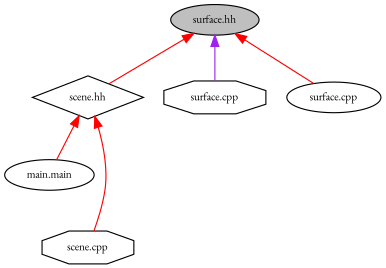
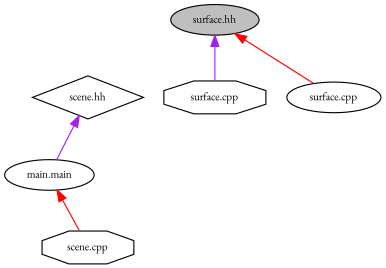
(147, 61) -> none
(65, 143) -> (65, 143)
(106, 179) -> (71, 215)
